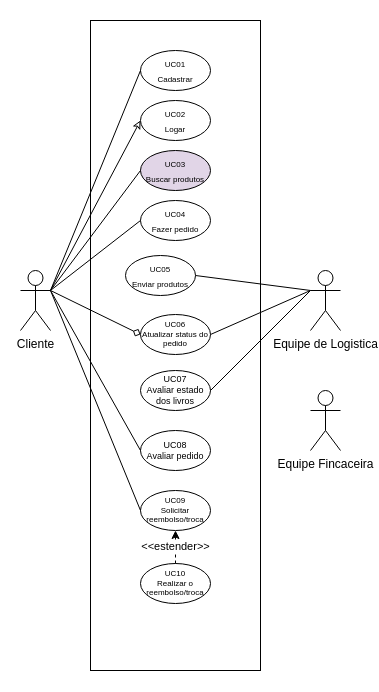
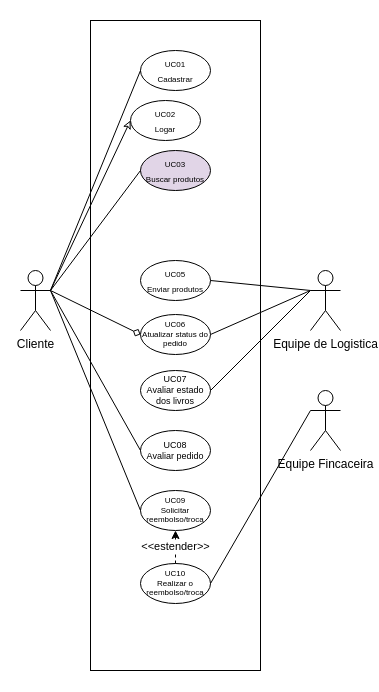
(176, 121) -> (166, 121)
(176, 221) -> none
(96, 255) -> none
(161, 276) -> (176, 281)
none -> (260, 498)
